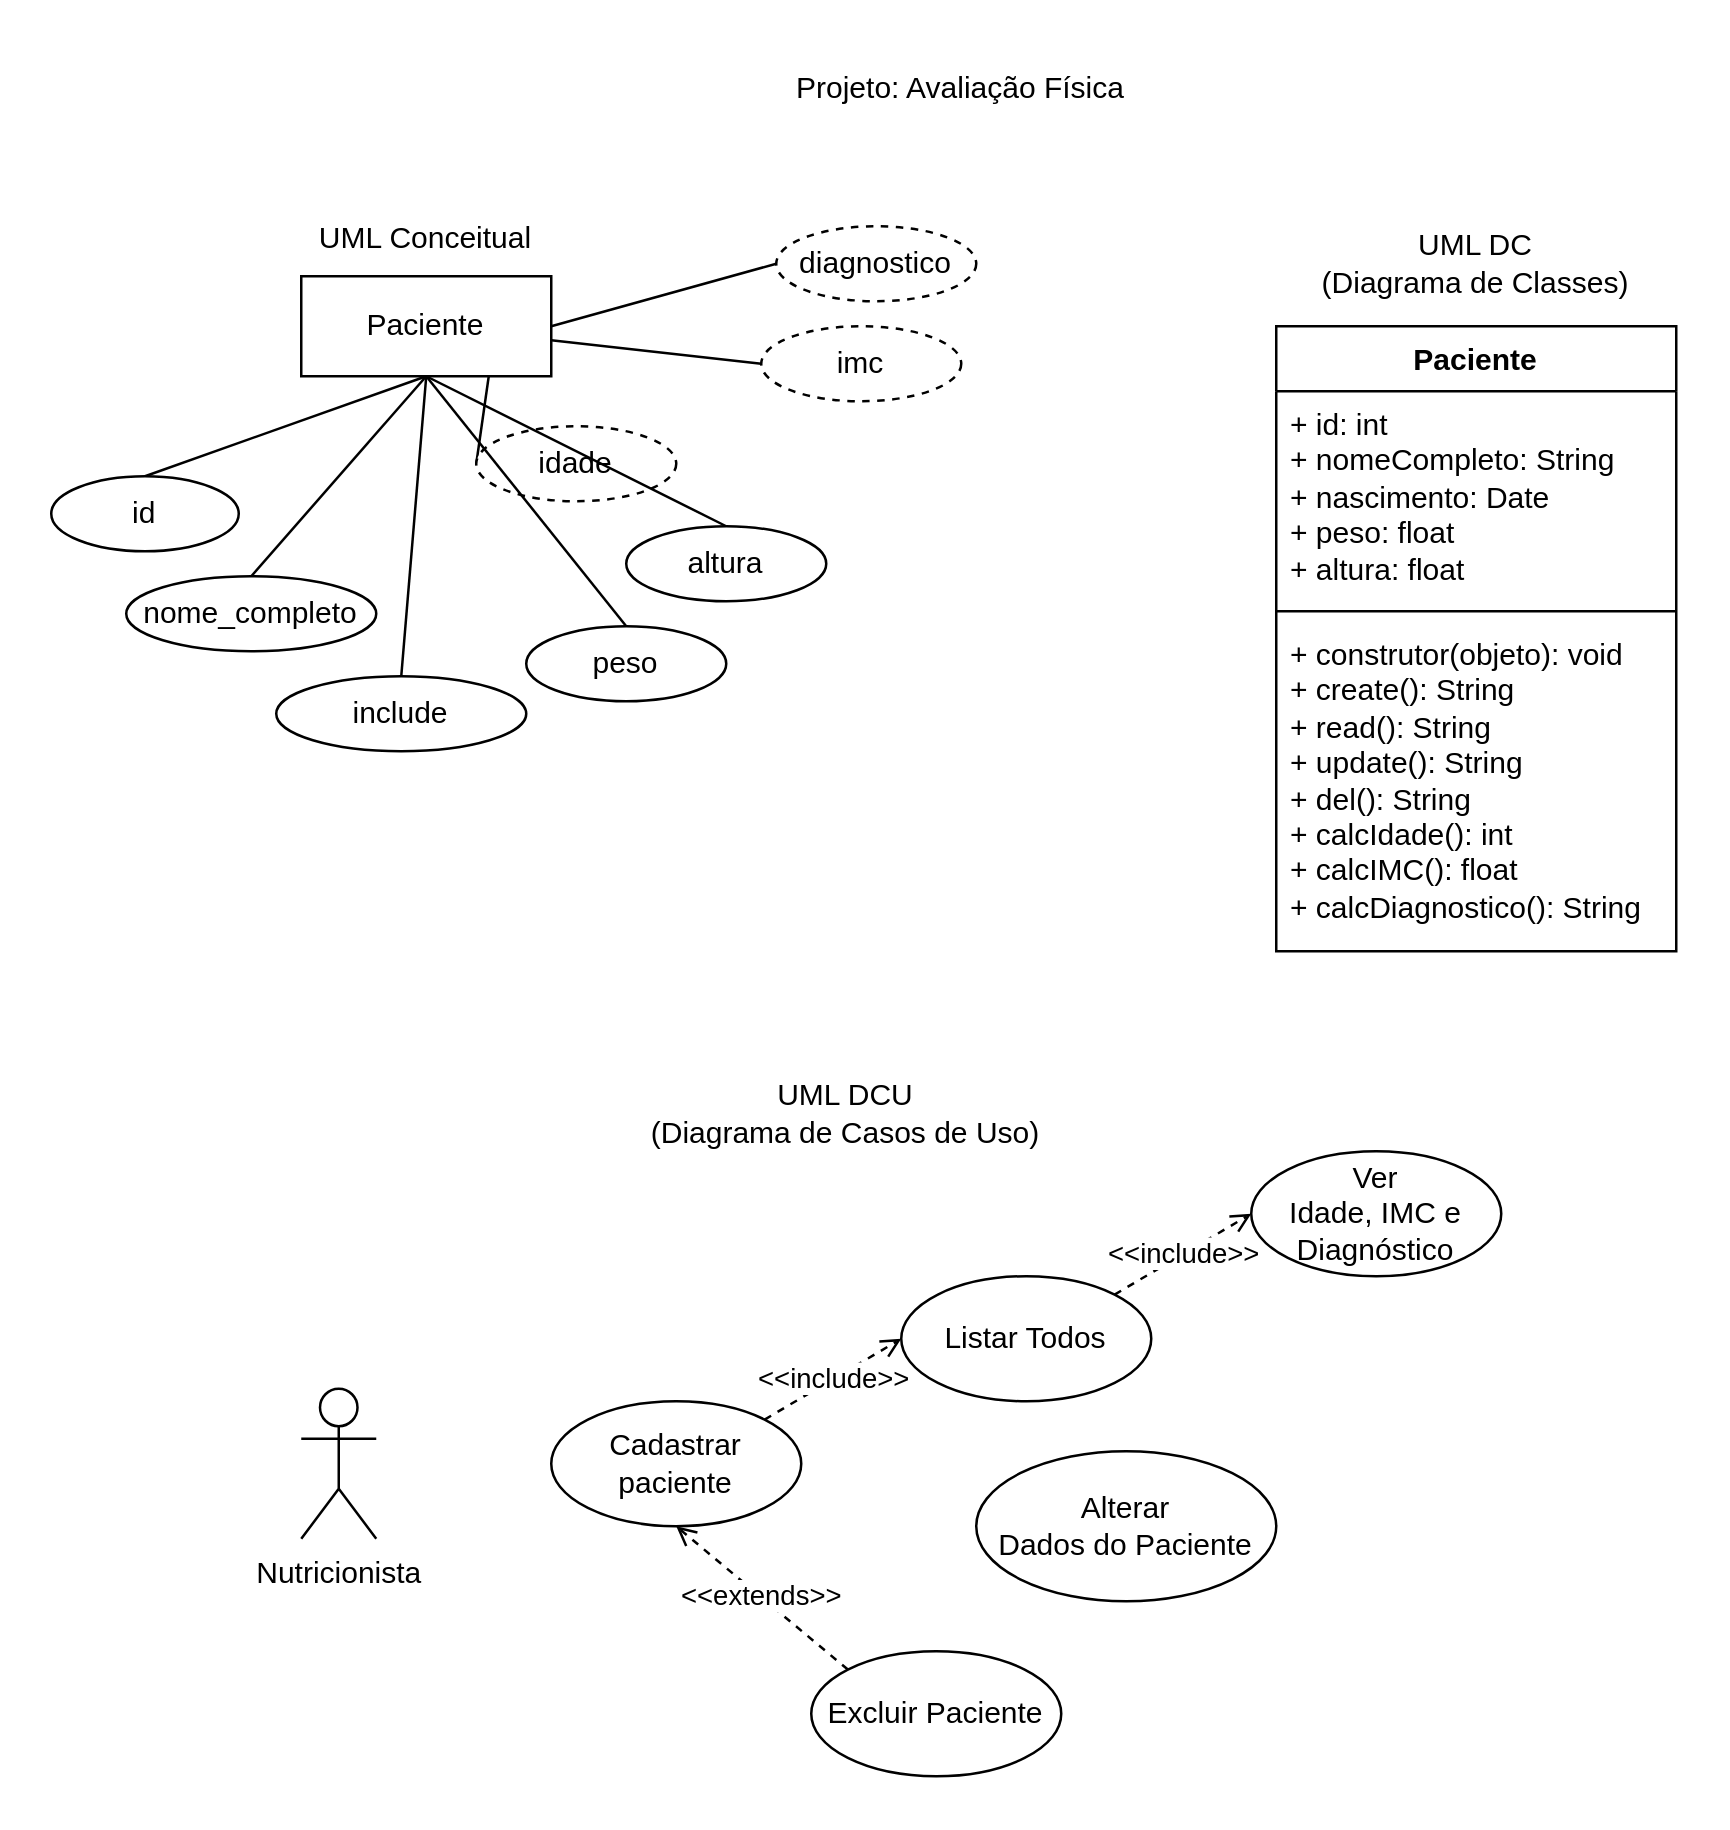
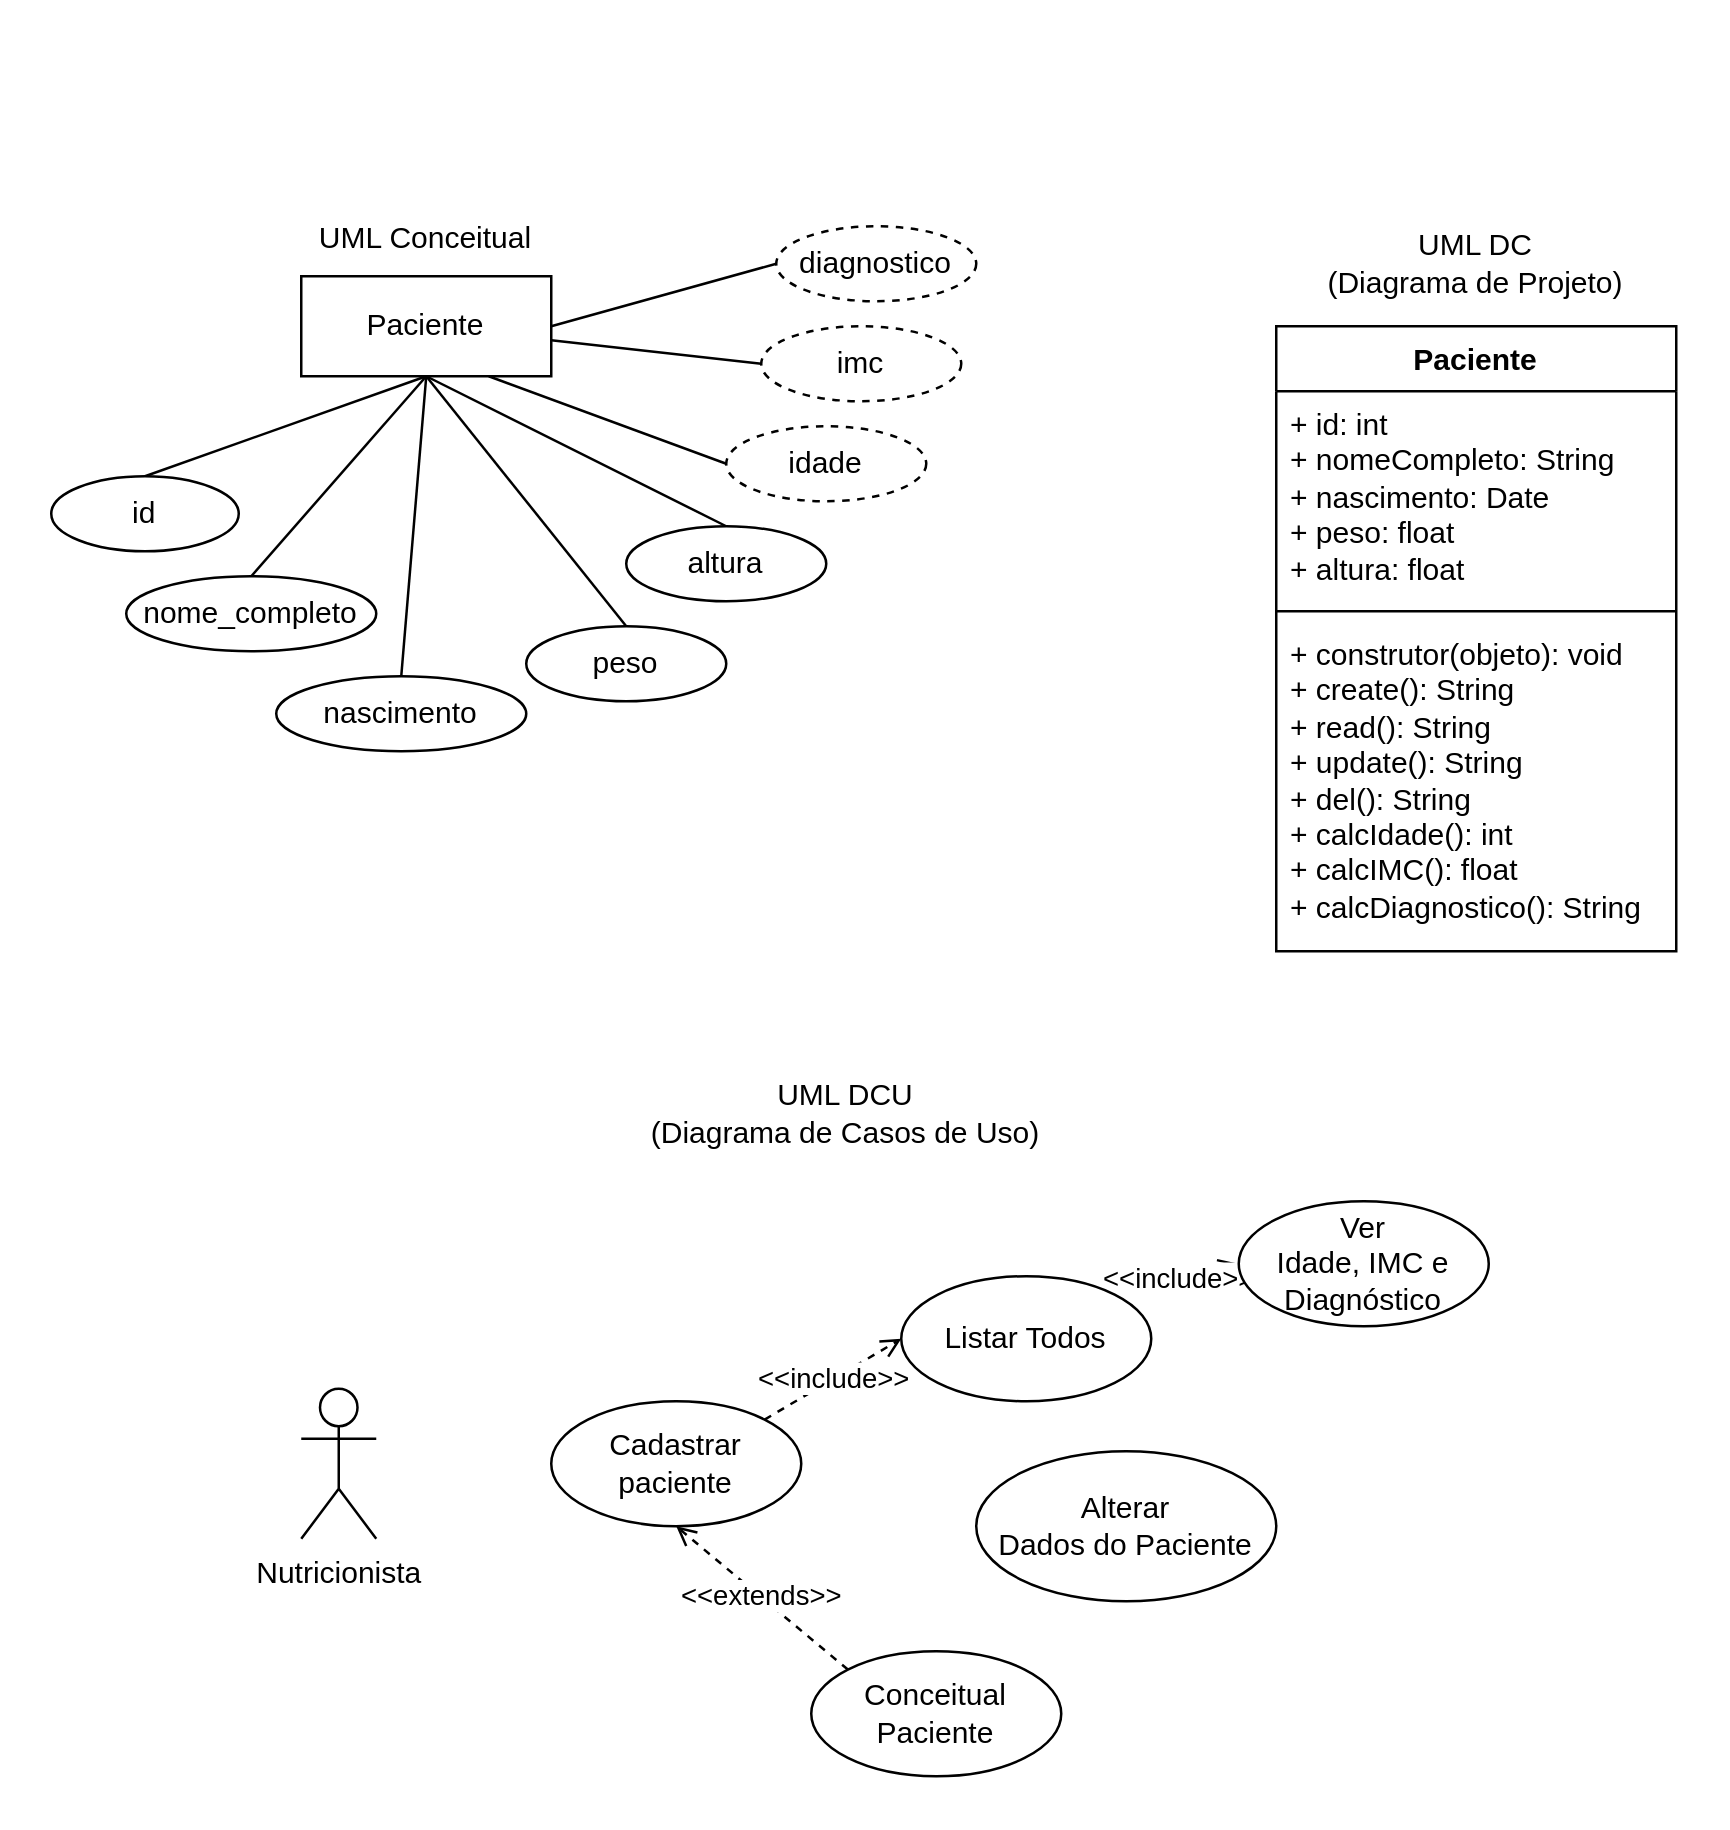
(961, 89) -> none
(1476, 264) -> (1476, 264)
(576, 464) -> (826, 464)
(401, 714) -> (401, 714)
(1376, 1214) -> (1364, 1264)
(936, 1714) -> (936, 1714)
